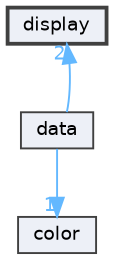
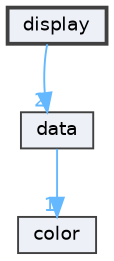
(70, 88) -> (44, 69)
